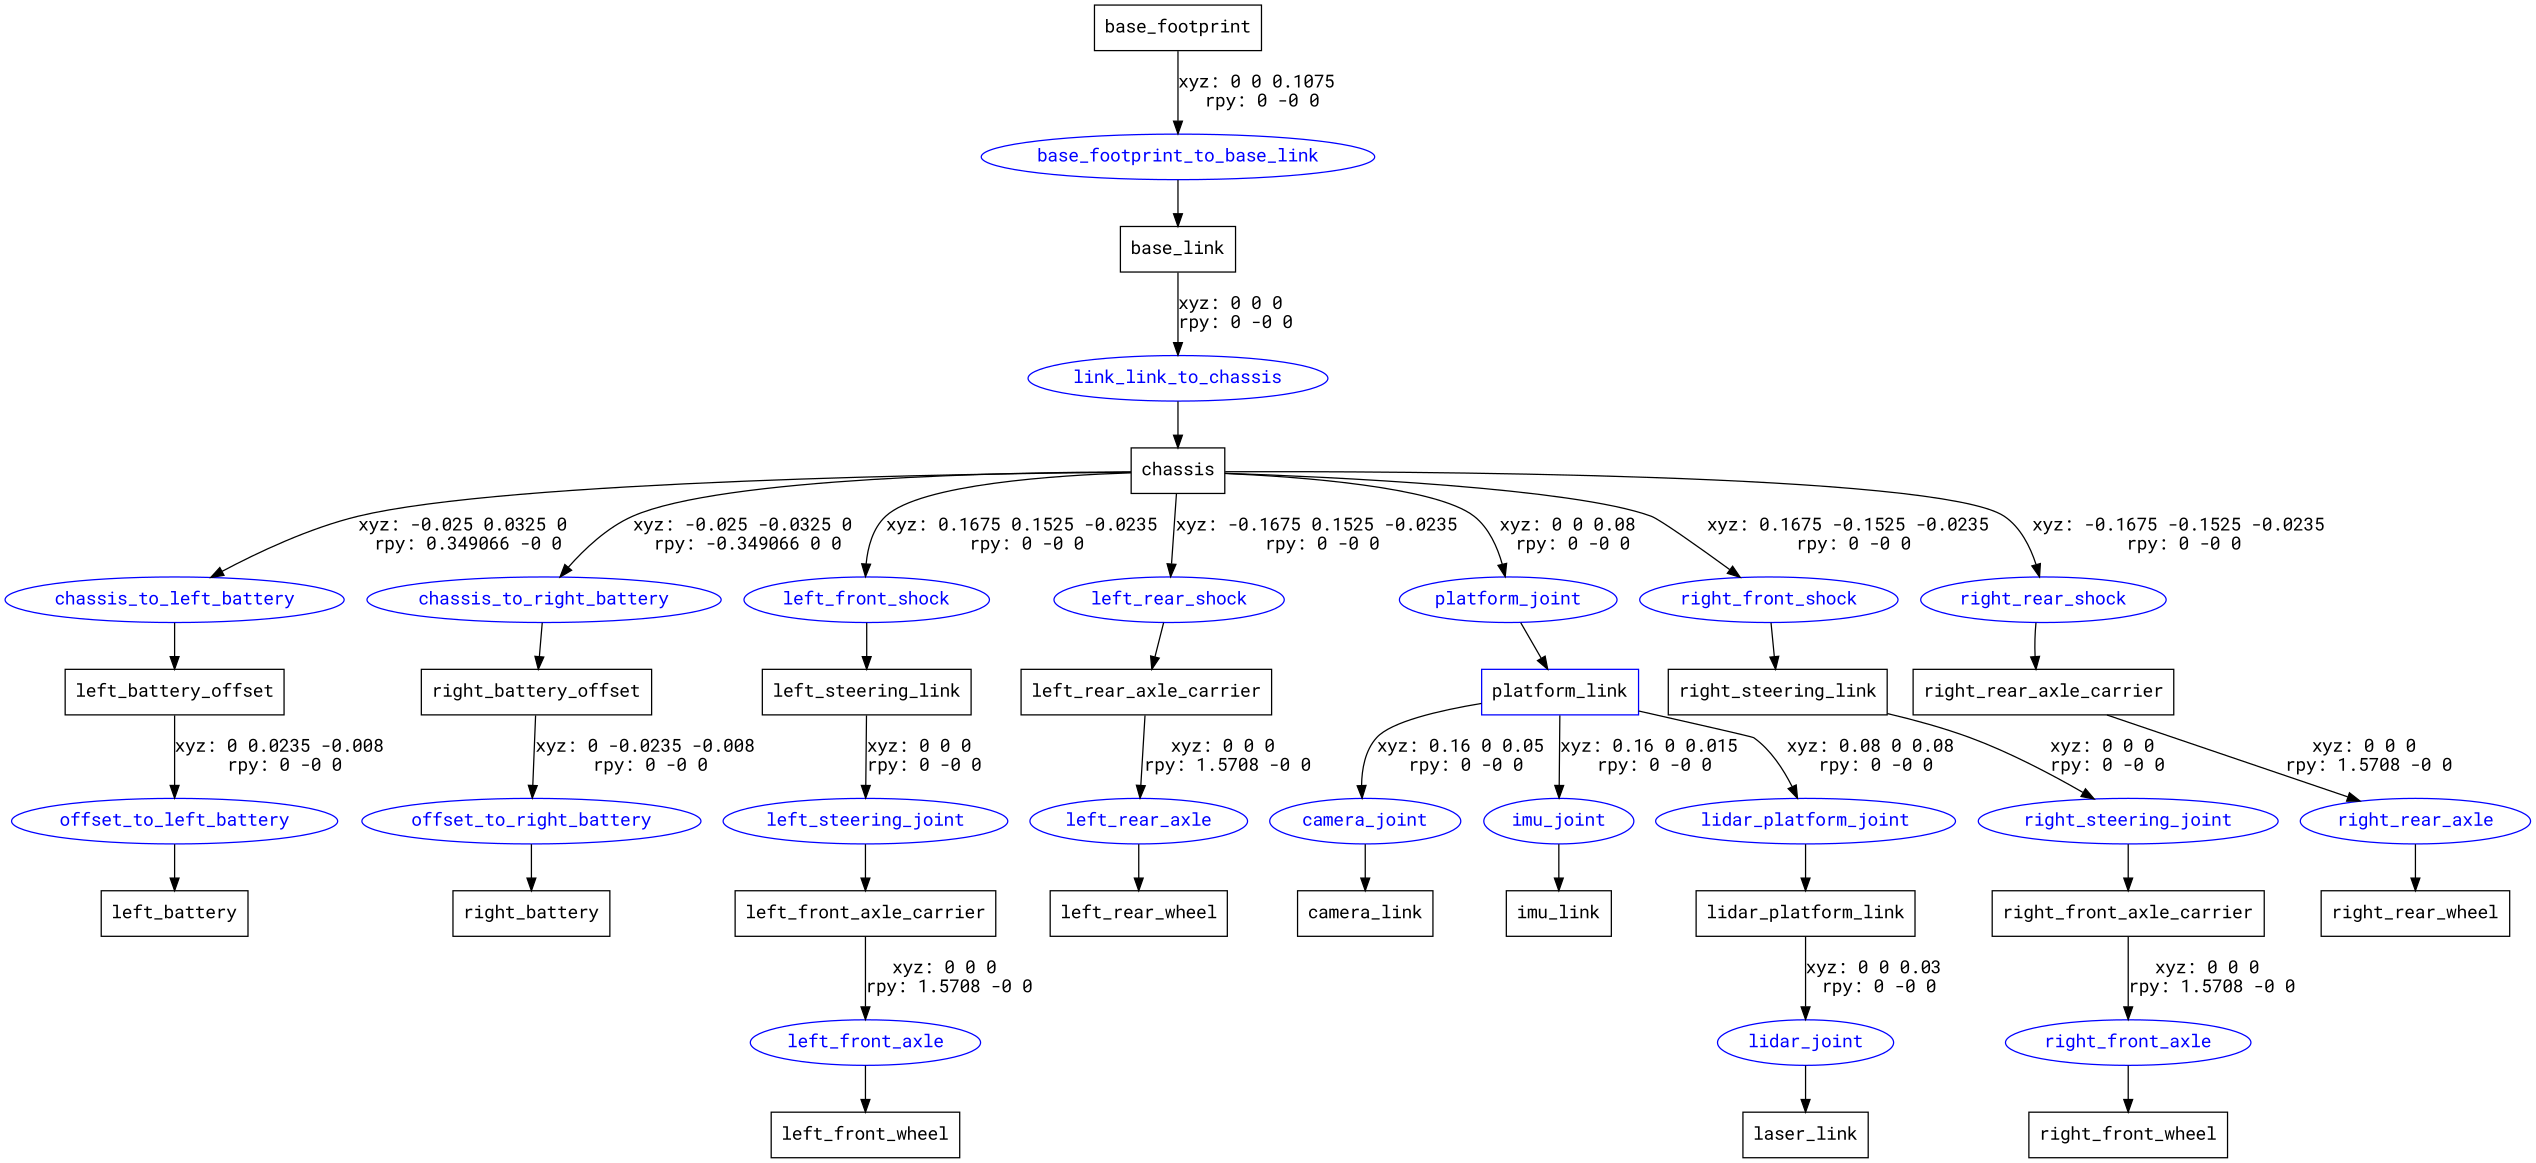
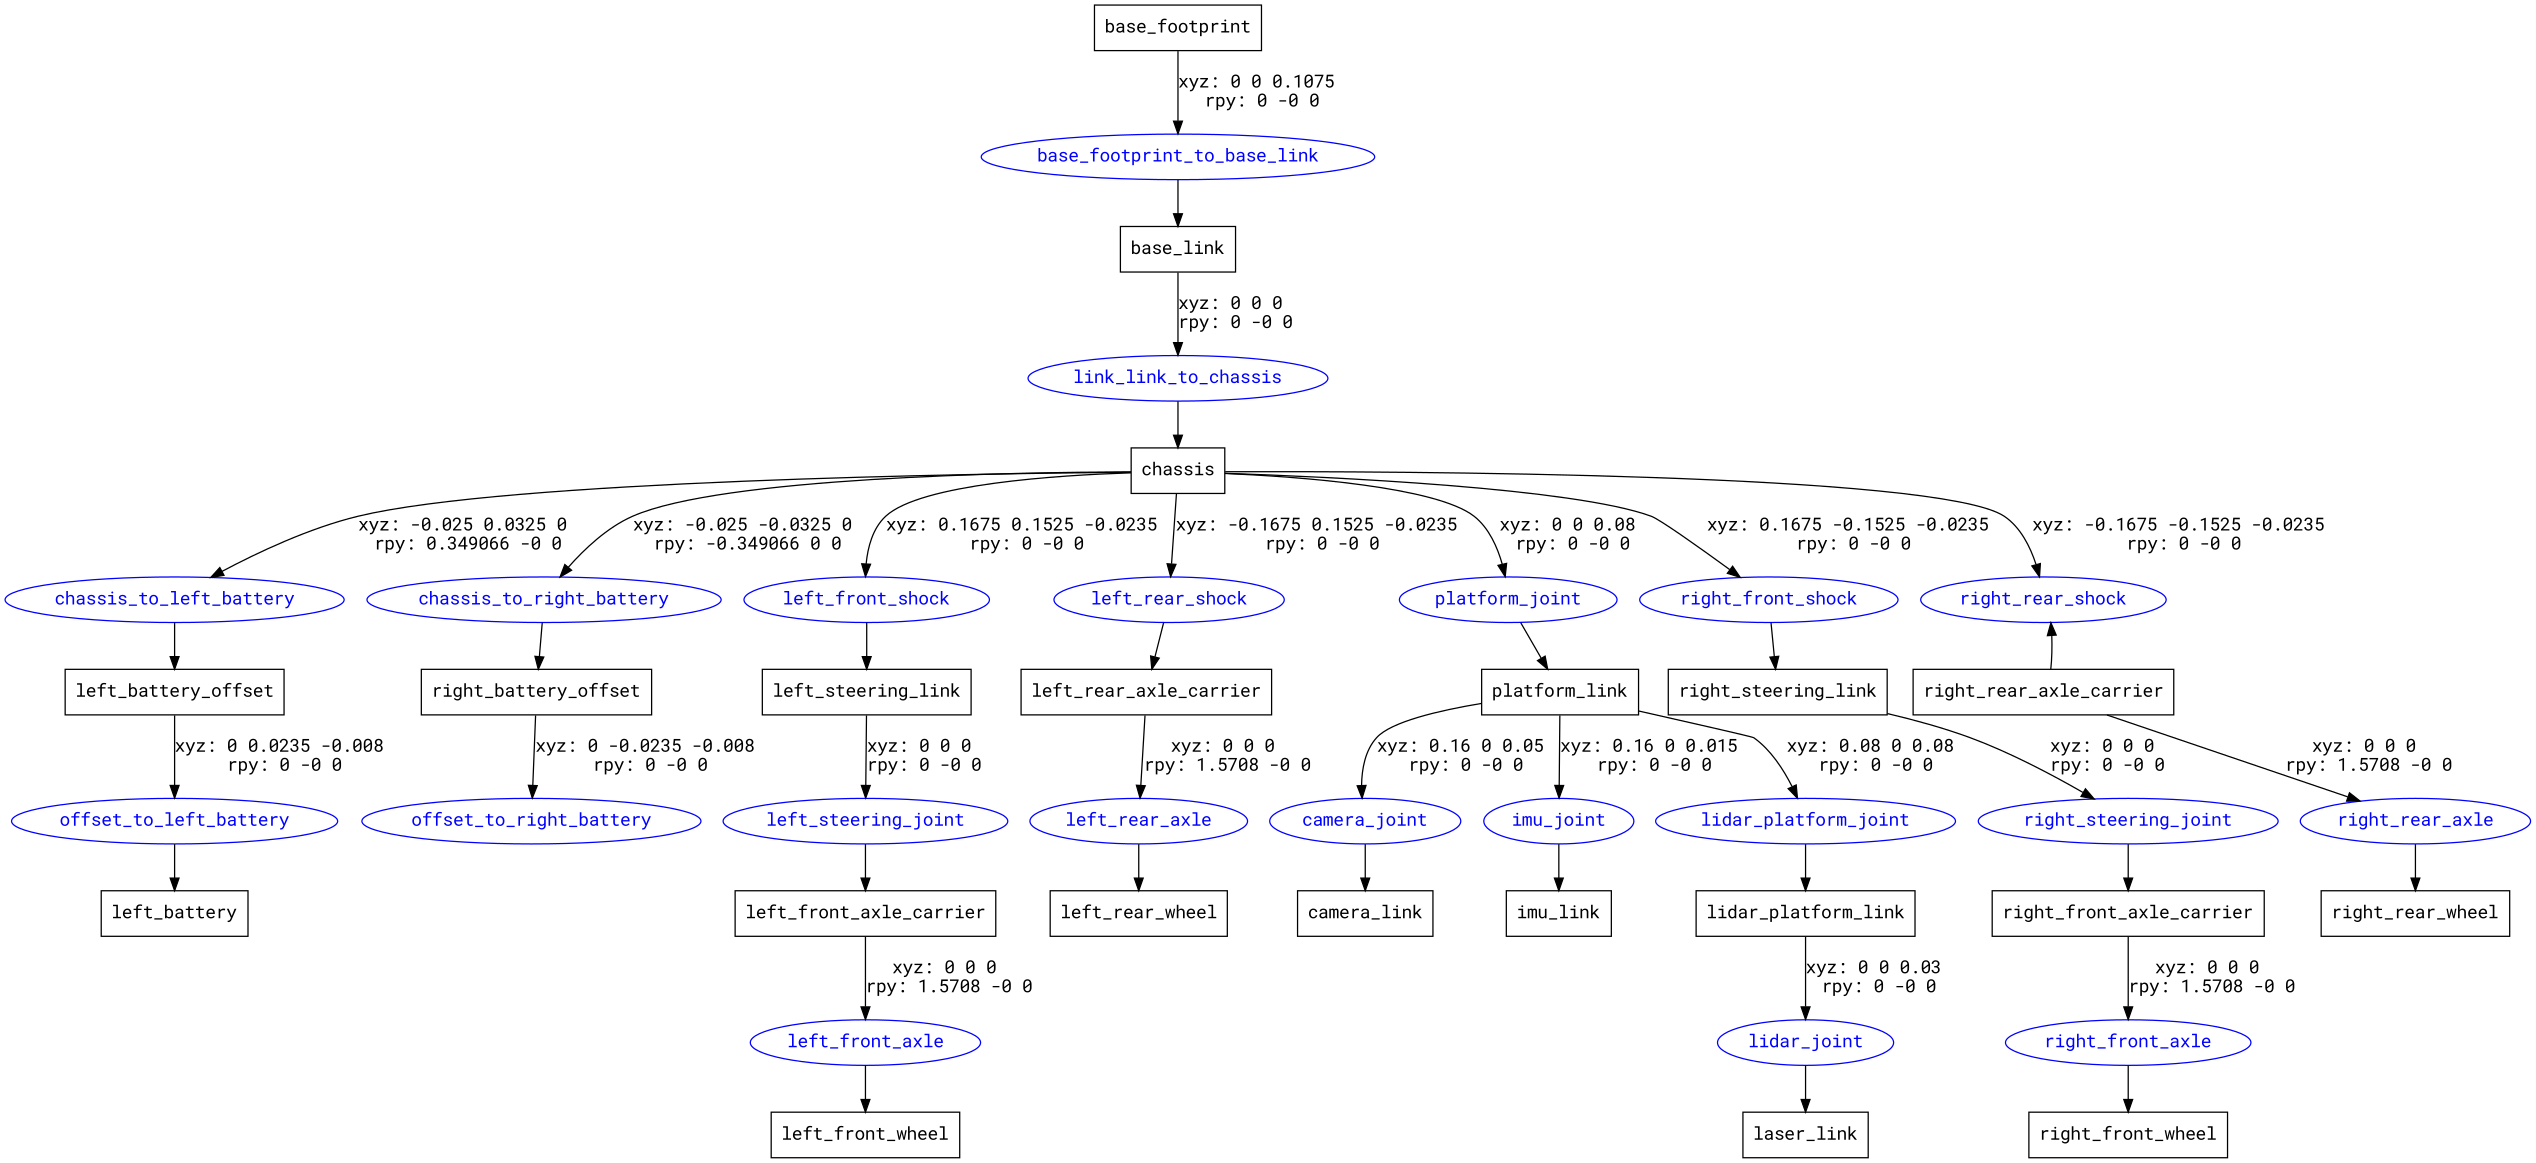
(2035, 640) -> (2052, 652)
(1560, 692) -> (1560, 692)
(531, 914) -> none
